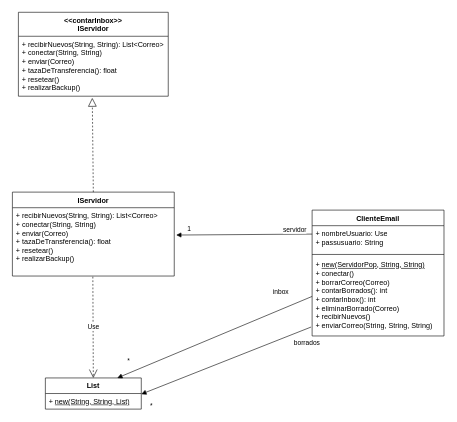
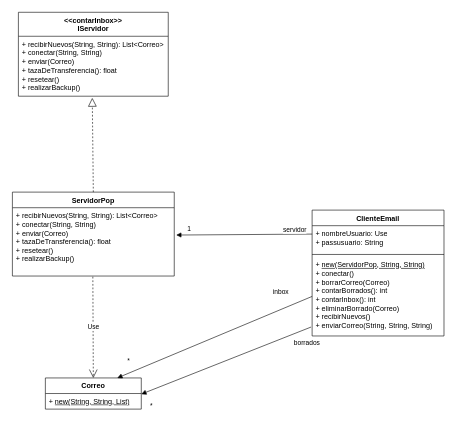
(93, 201) -> (93, 201)
(93, 387) -> (93, 387)
